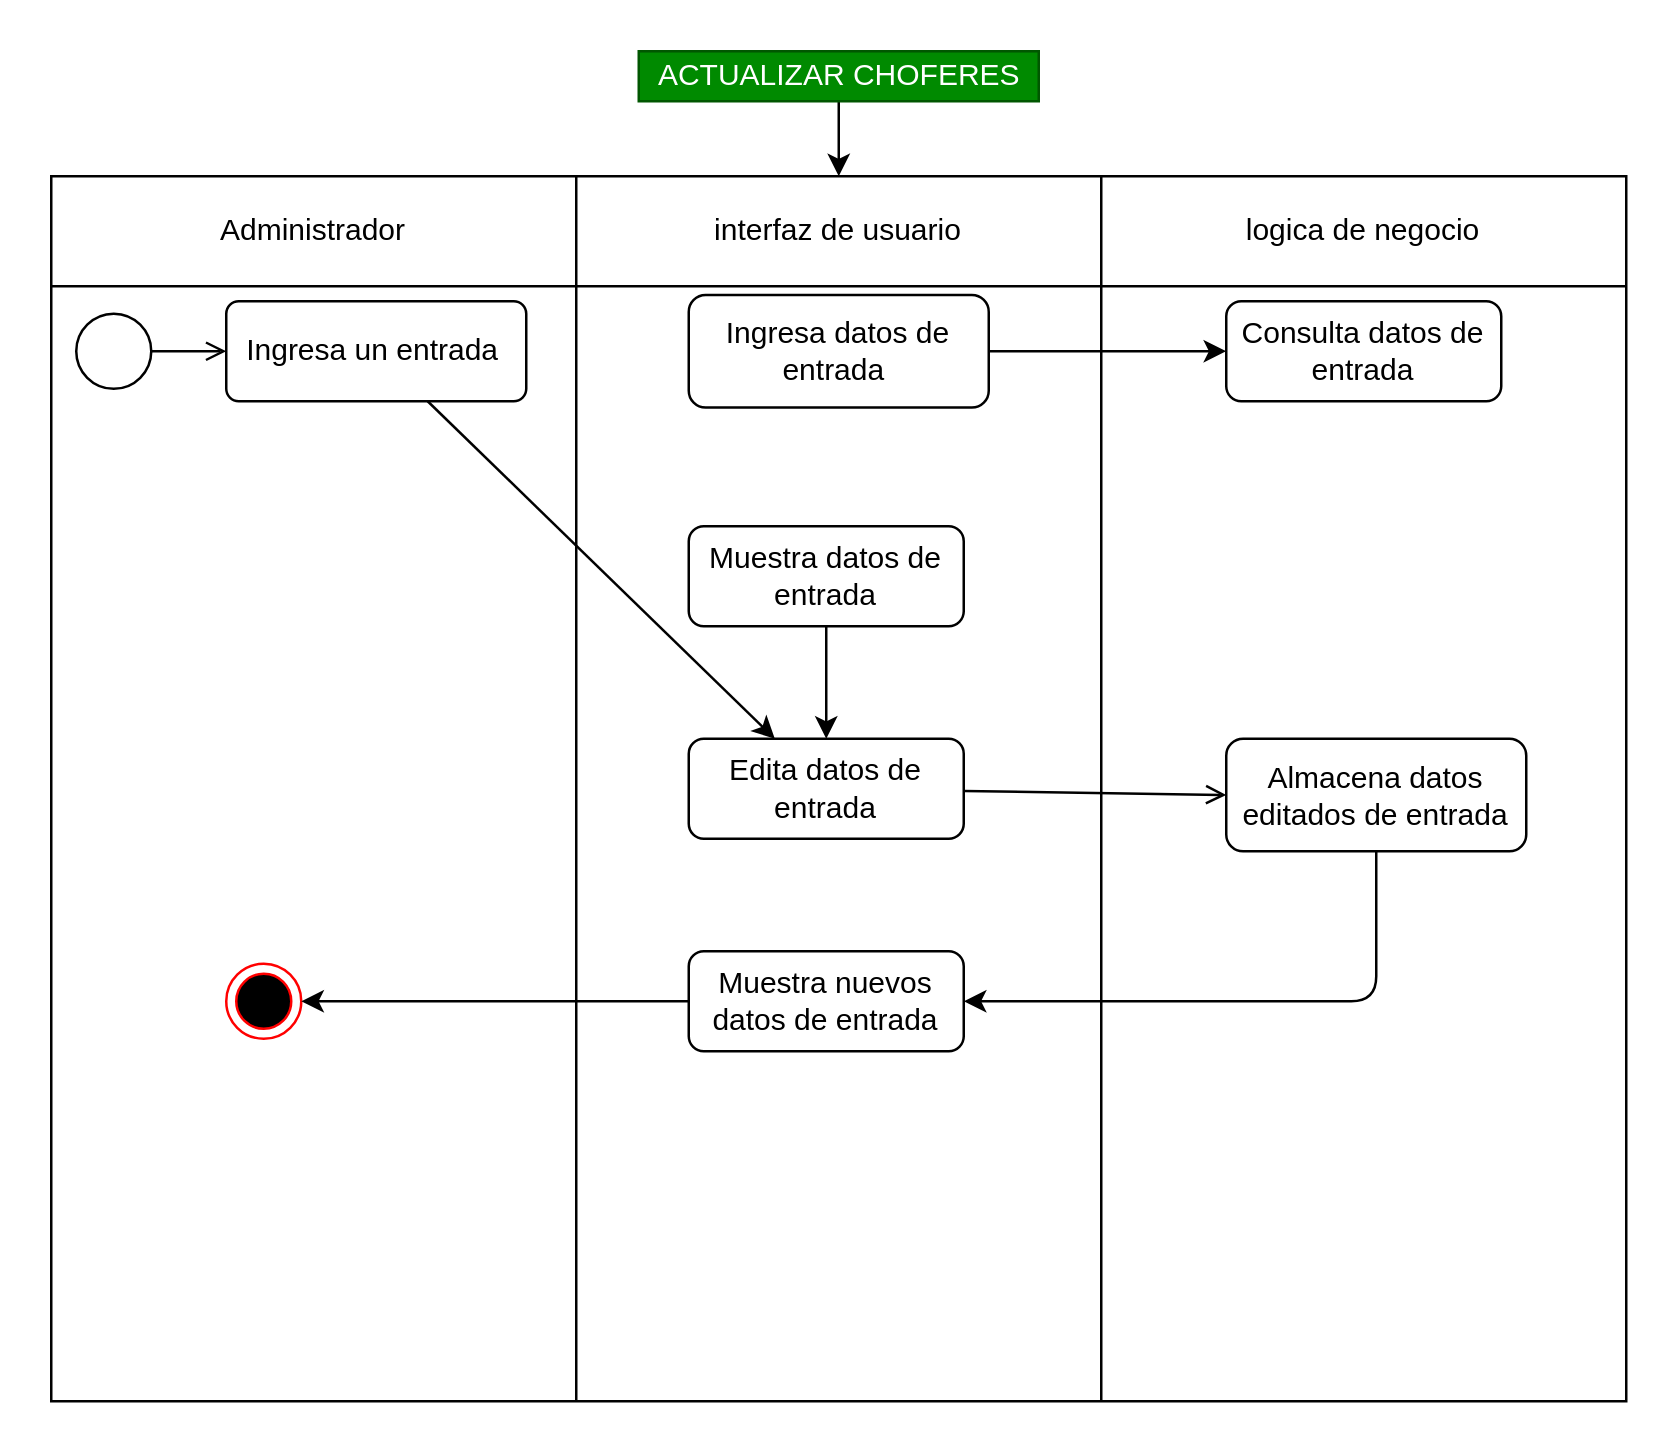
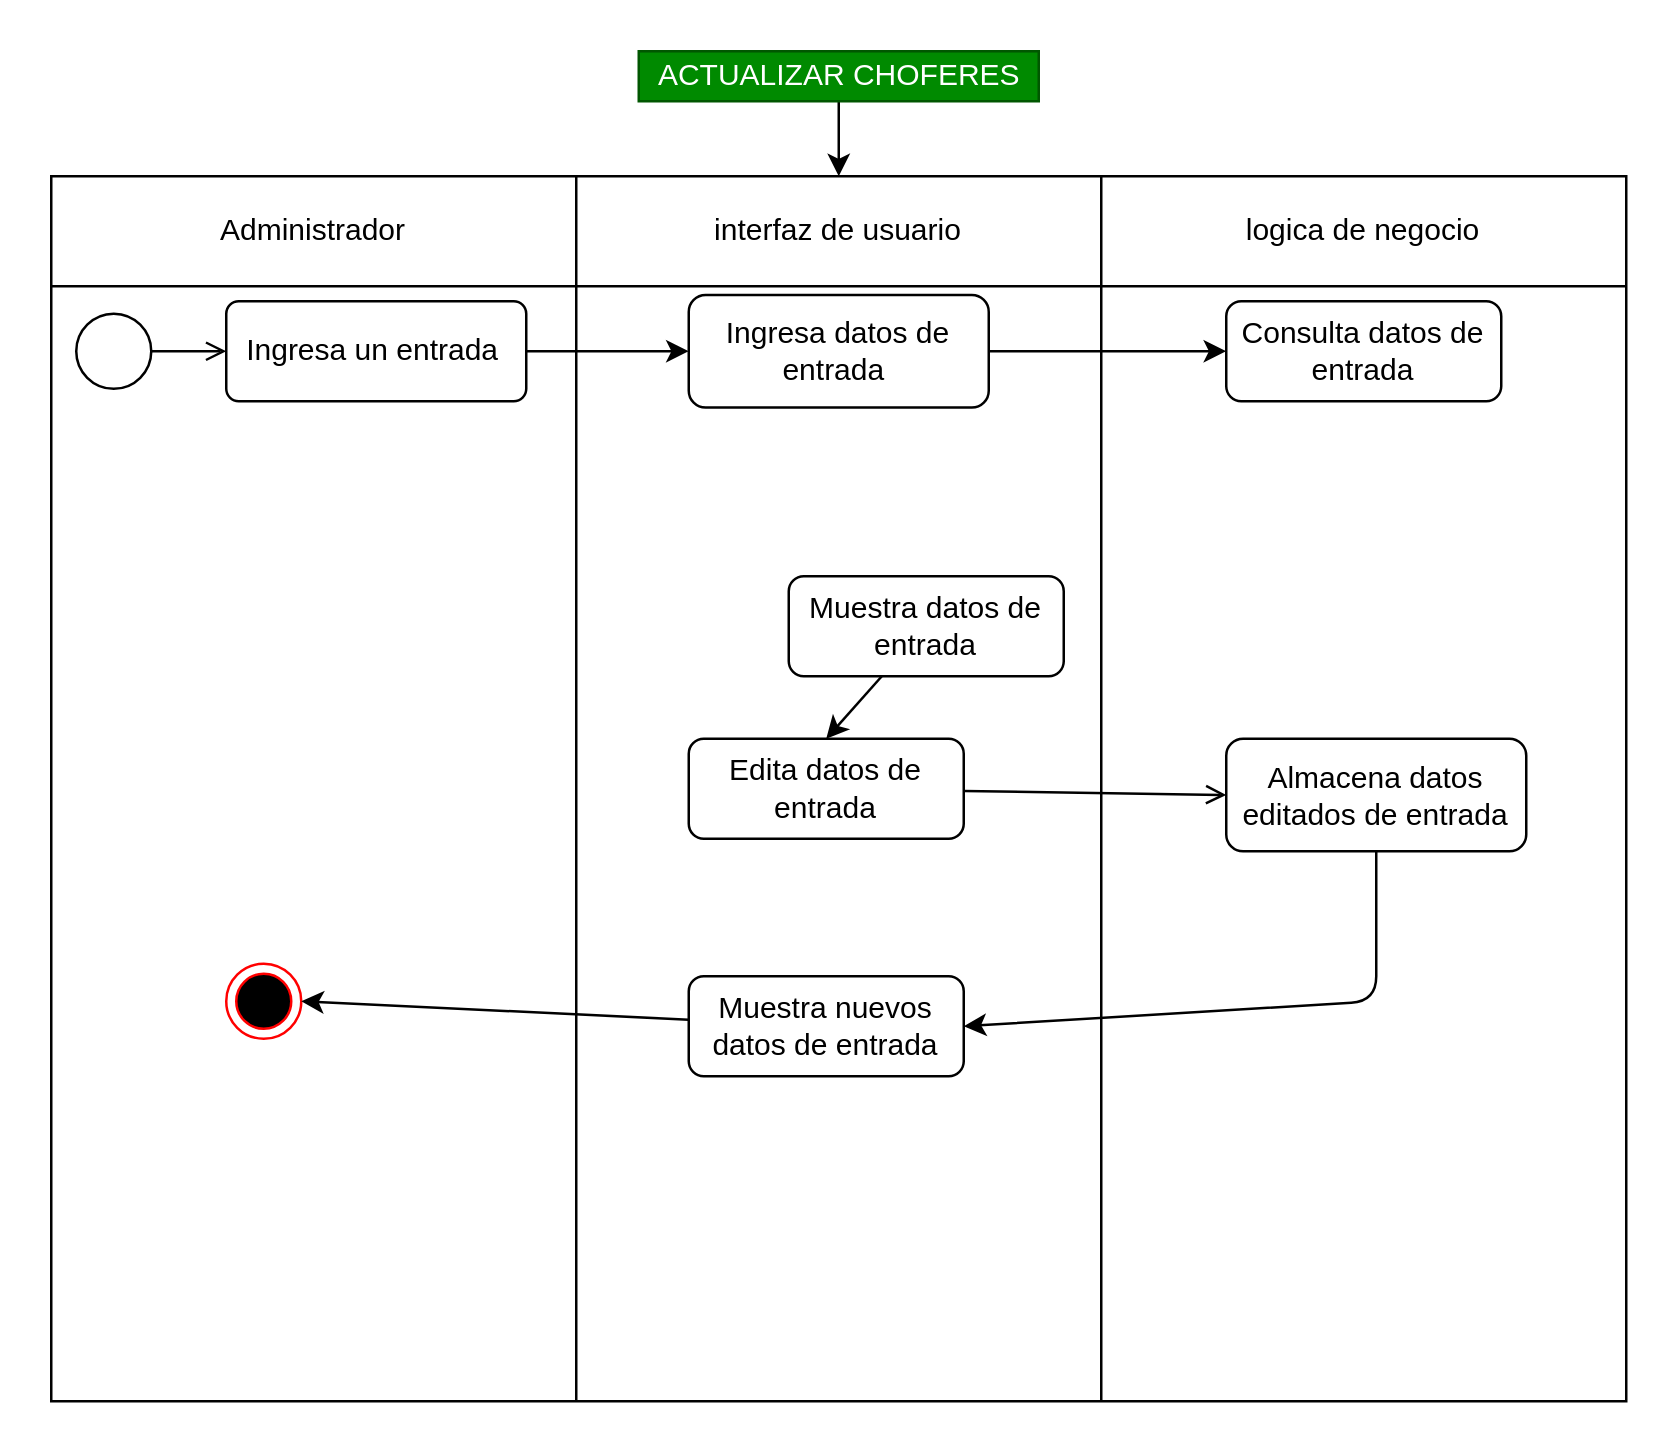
(826, 576) -> (926, 626)
(672, 639) -> (627, 351)
(826, 1001) -> (826, 1026)
